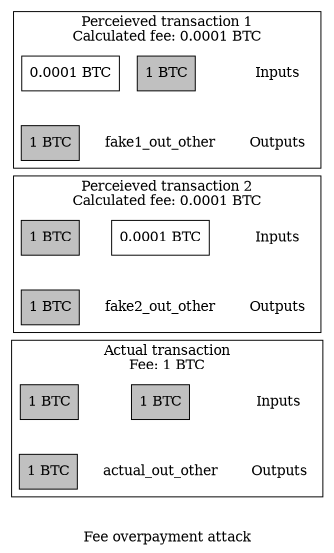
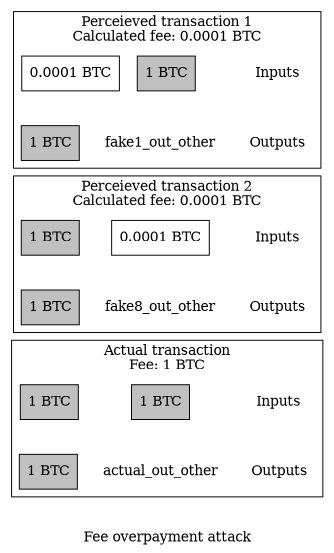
(160, 307) -> (160, 307)
